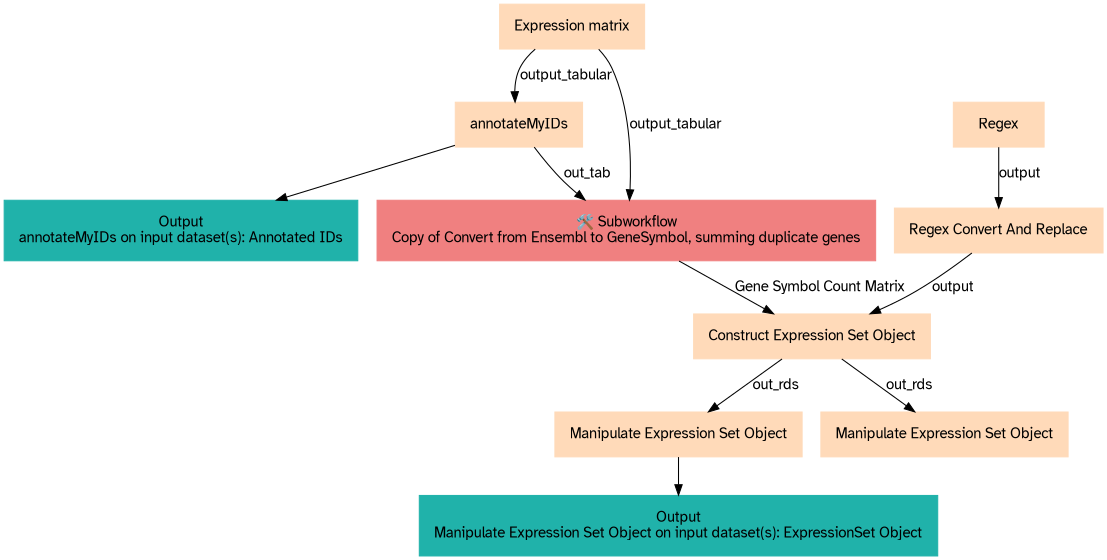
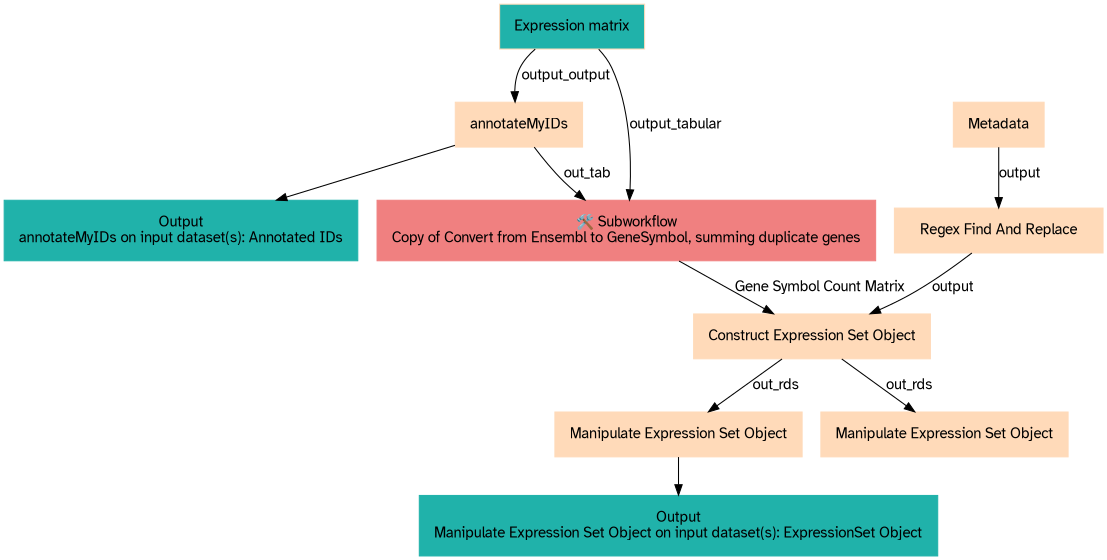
(572, 27) -> (572, 27)
(566, 76) -> (566, 76)
(999, 125) -> (999, 125)
(999, 231) -> (999, 231)
